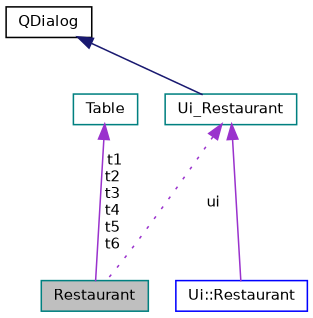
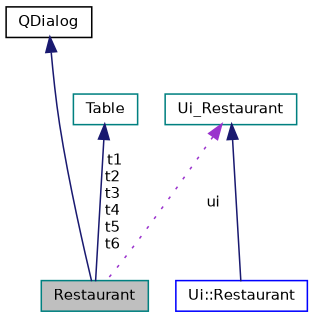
(147, 69) -> (67, 168)
(100, 210) -> (100, 210)
(237, 210) -> (237, 210)
